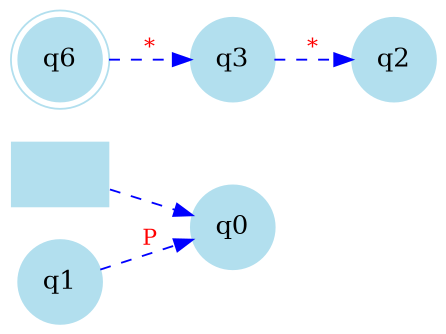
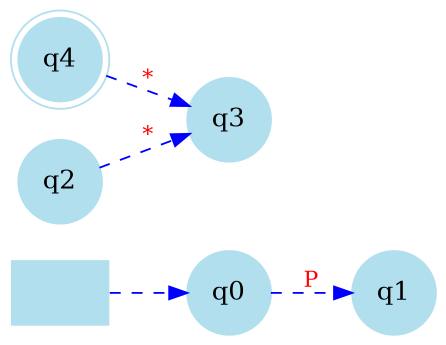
(60, 60) -> (60, 60)
(304, 60) -> (136, 154)
(138, 258) -> (302, 293)
